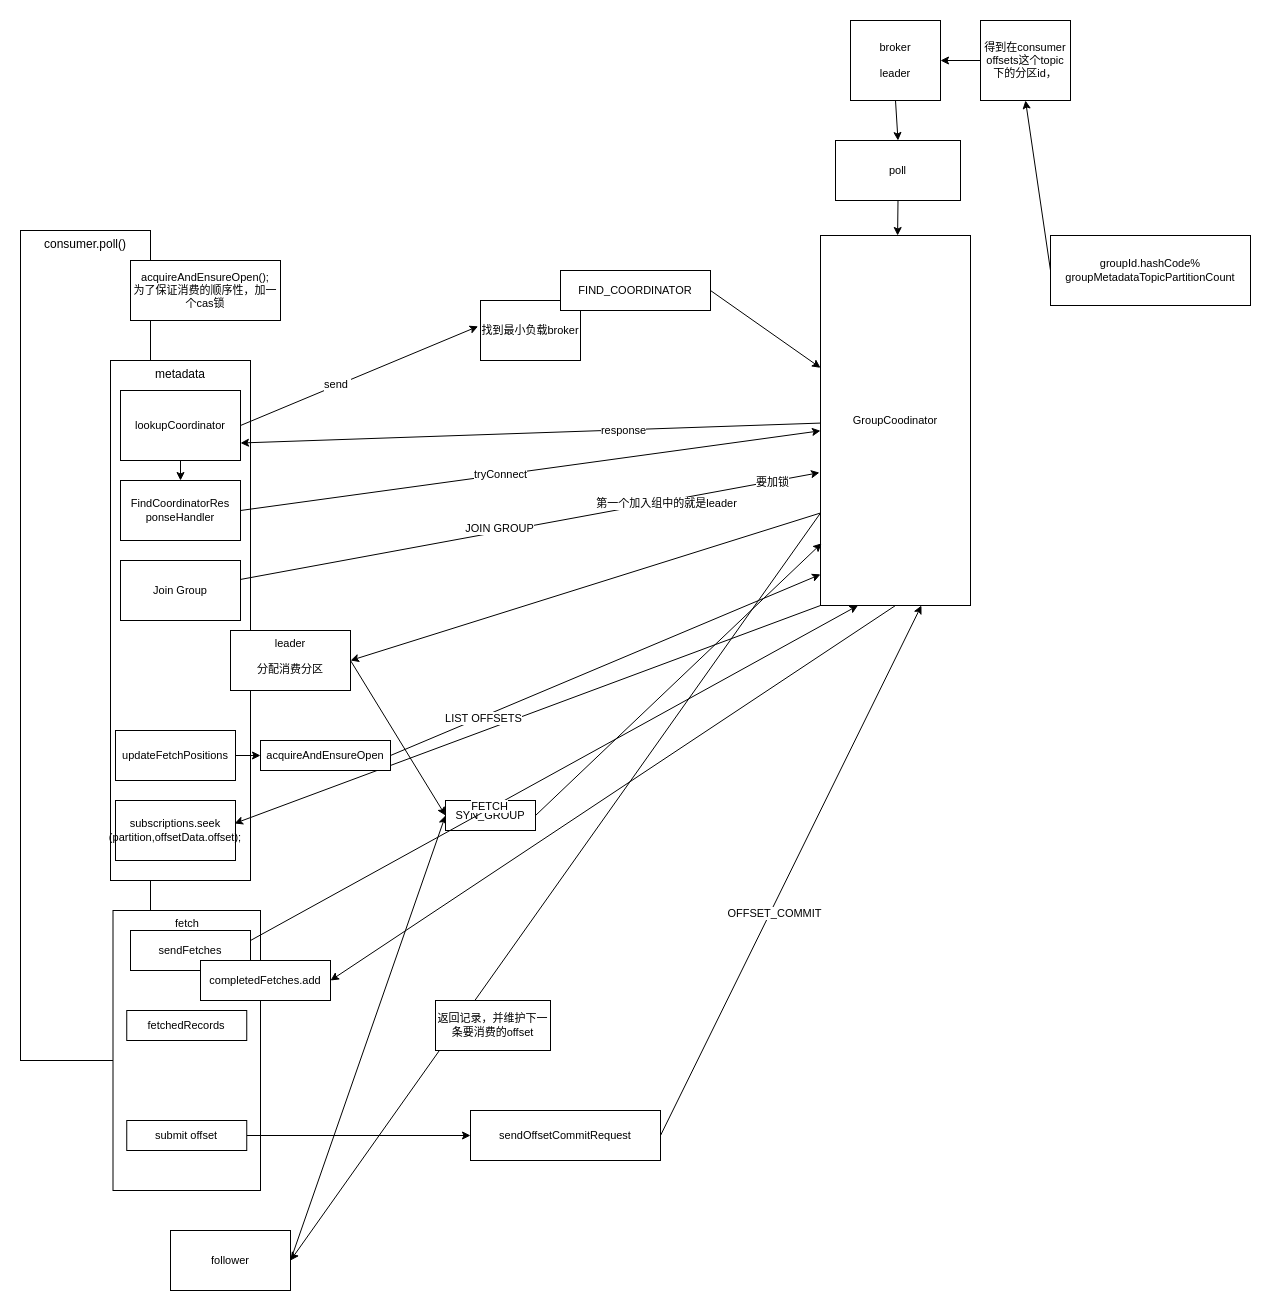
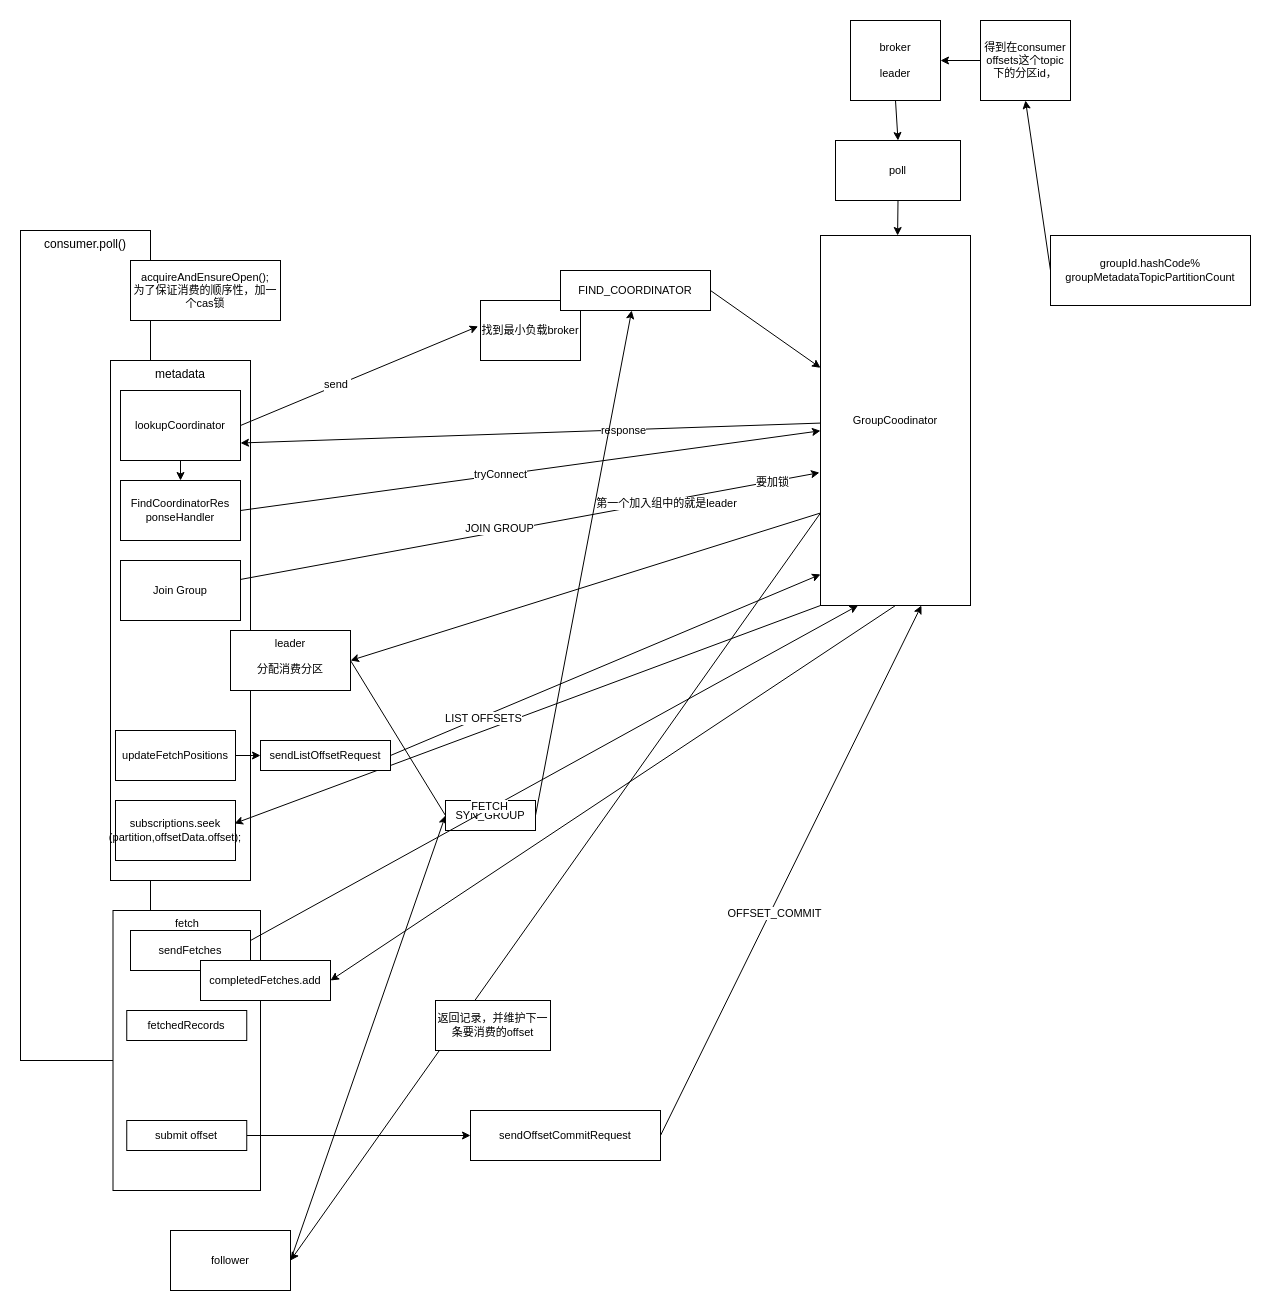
(683, 675) -> (583, 567)
(326, 756) -> (326, 756)
(441, 808) -> (442, 810)
